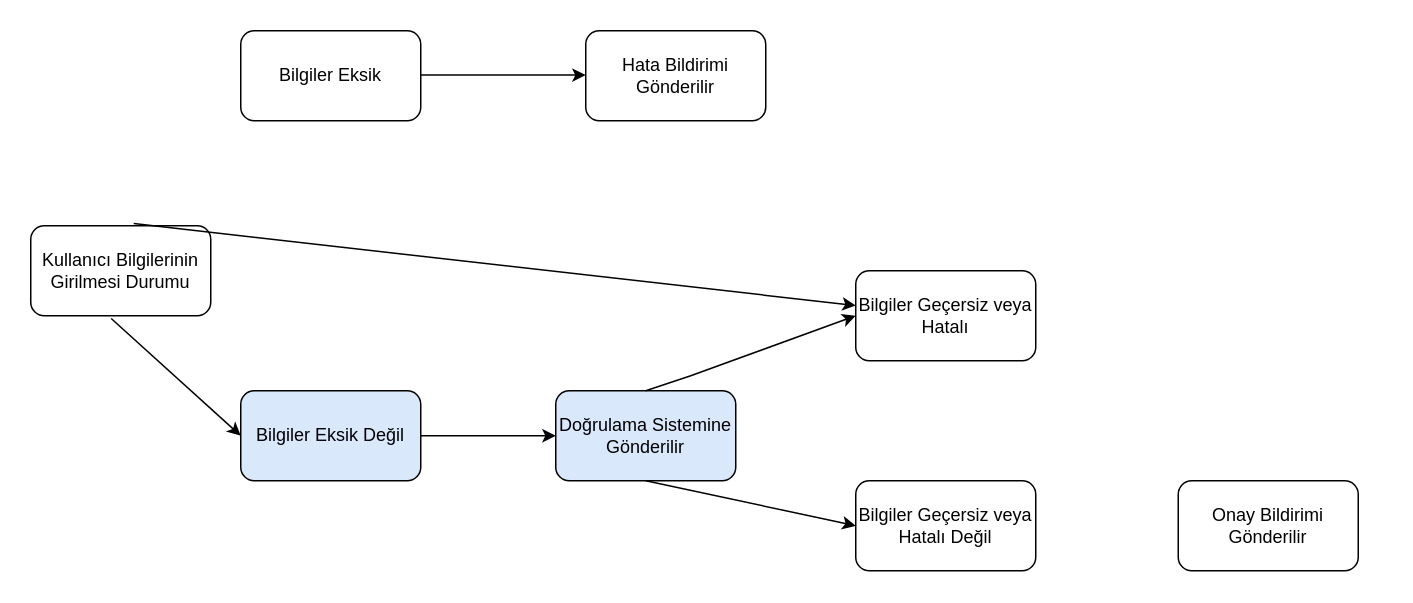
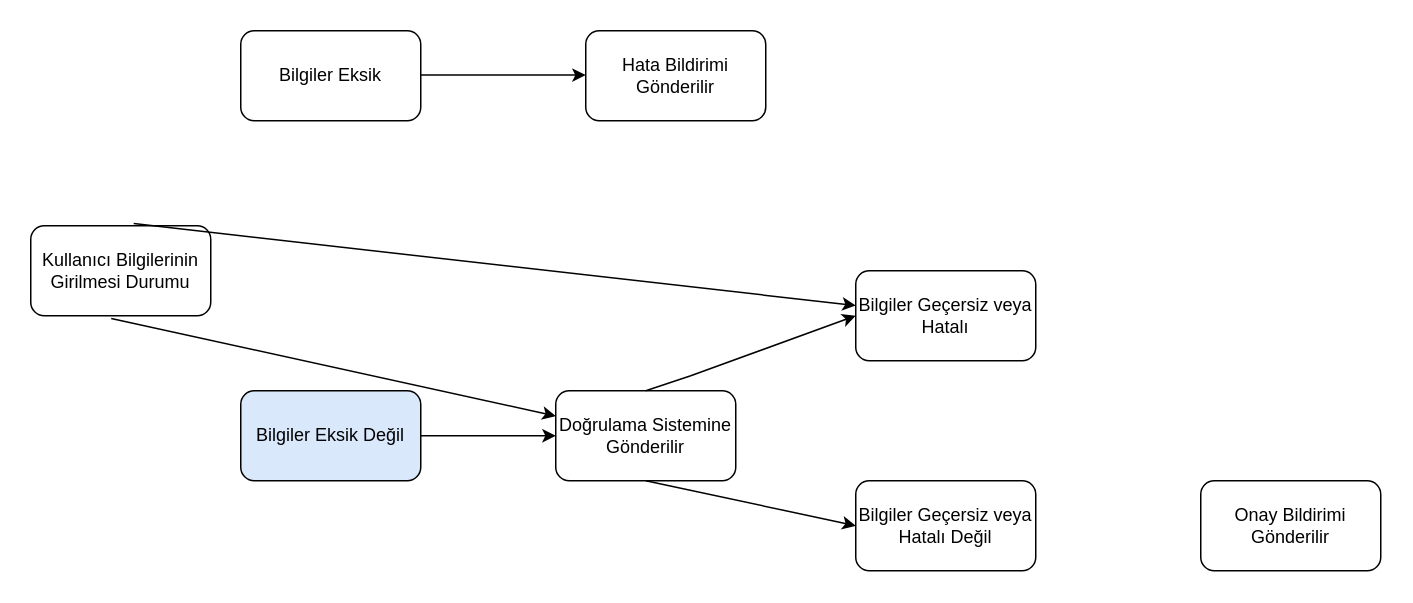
(172, 374) -> (328, 366)
(646, 436) -> (646, 436)
(1268, 526) -> (1291, 526)
